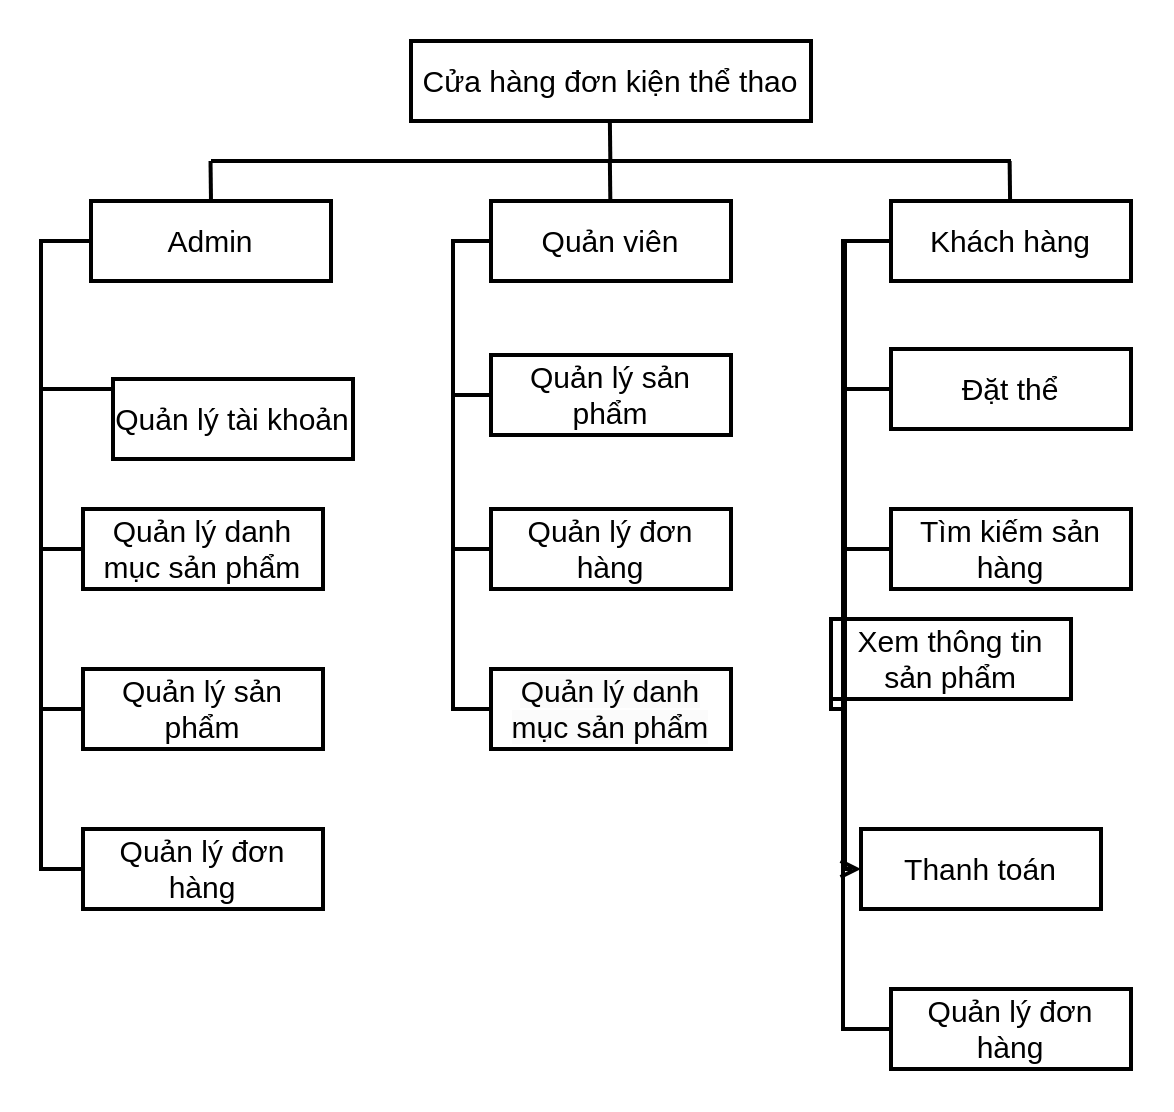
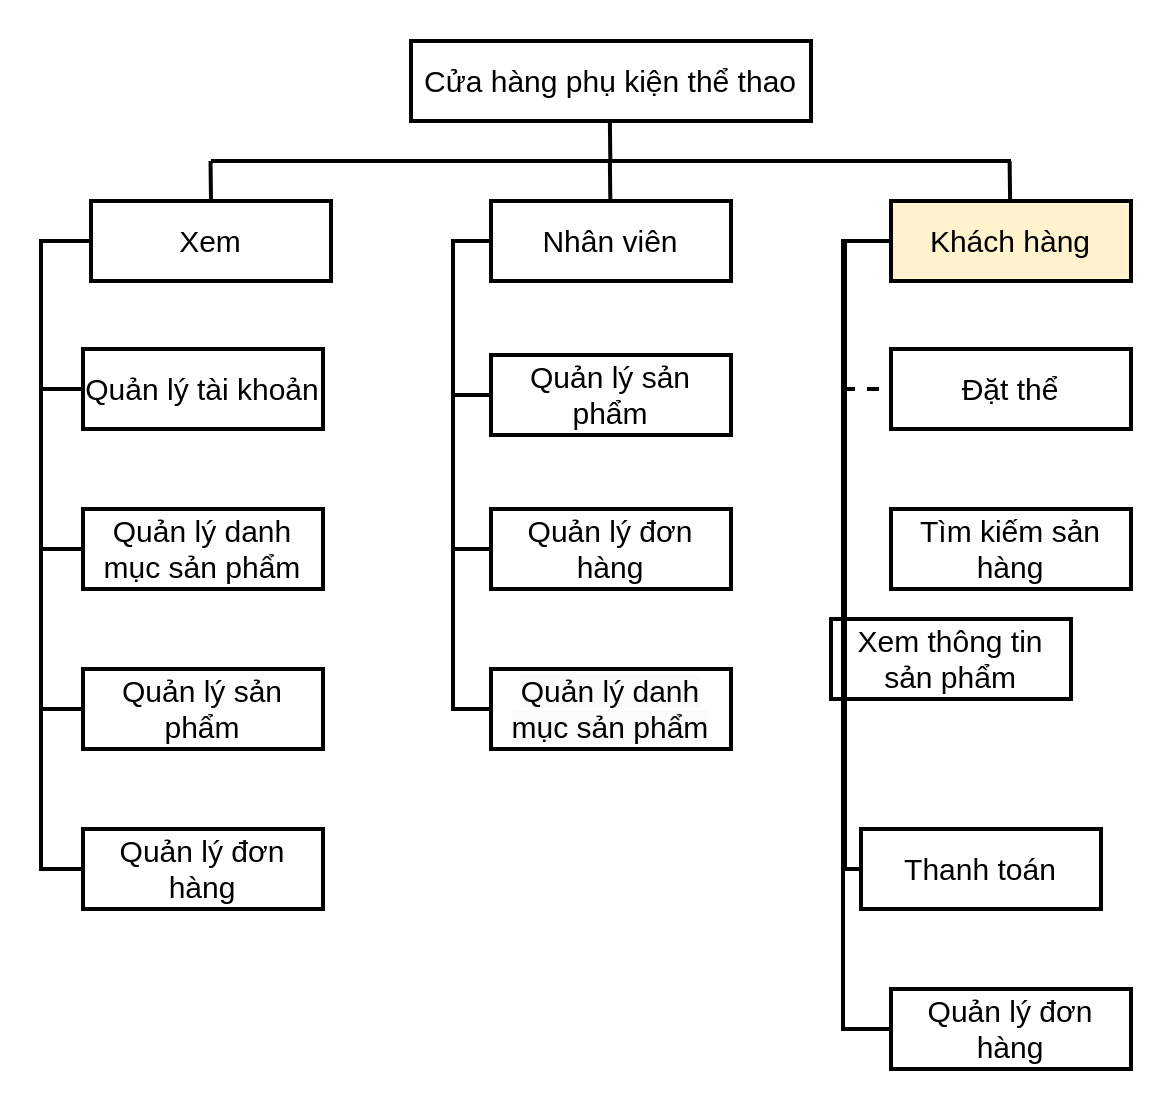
(611, 81) -> (611, 81)
(211, 241) -> (211, 241)
(611, 241) -> (611, 241)
(1011, 241) -> (1011, 241)
(860, 389) -> (860, 389)
(233, 419) -> (203, 389)
(869, 549) -> none
(831, 709) -> none
(849, 869) -> (853, 869)
